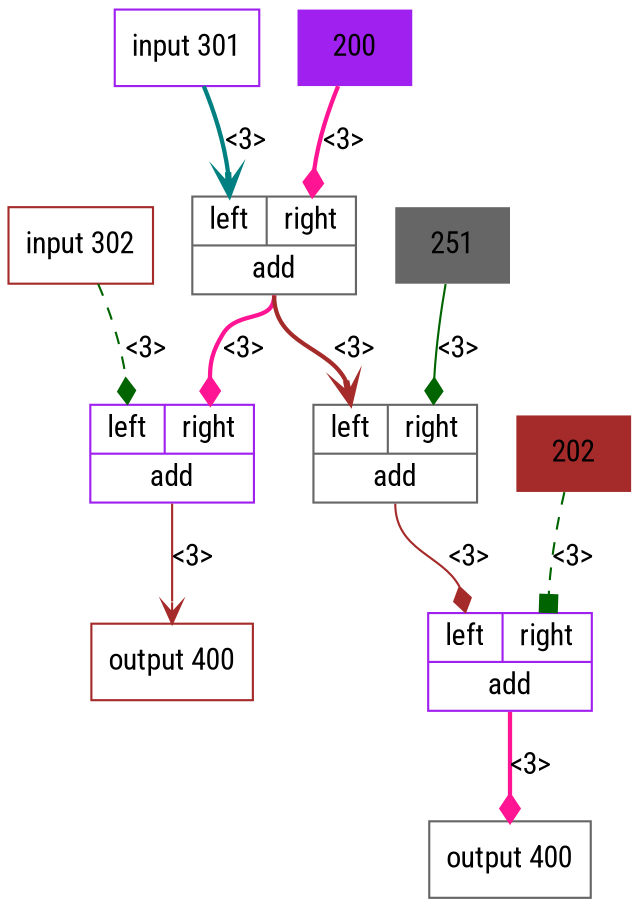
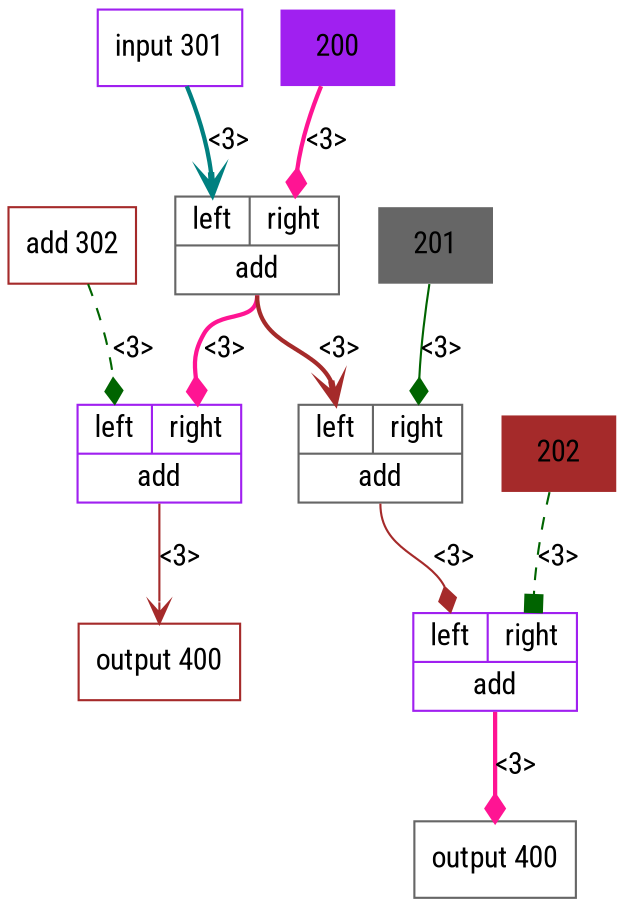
(81, 245) -> (72, 245)
(453, 245) -> (436, 245)
